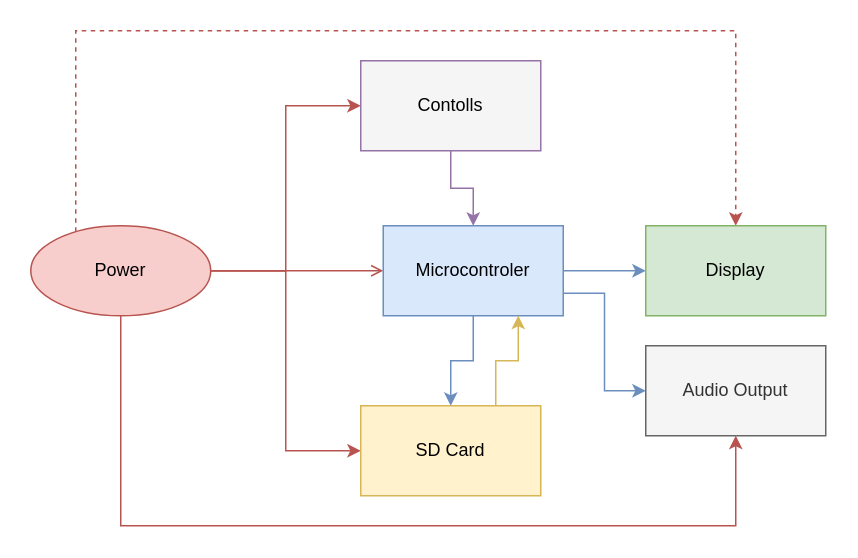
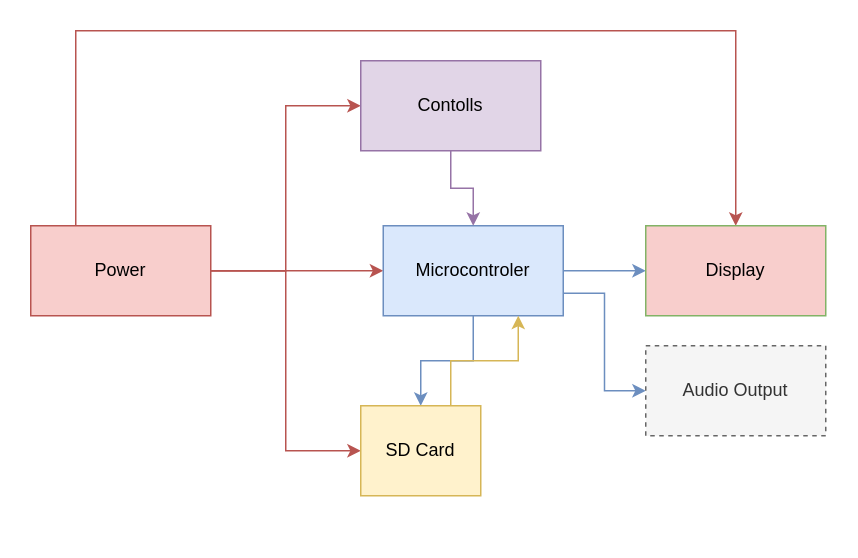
(397, 31) -> (400, 31)
(451, 106) -> (451, 106)
(121, 271) -> (121, 271)
(374, 271) -> (372, 271)
(736, 271) -> (736, 271)
(736, 391) -> (736, 391)
(451, 451) -> (421, 451)
(363, 526) -> none
